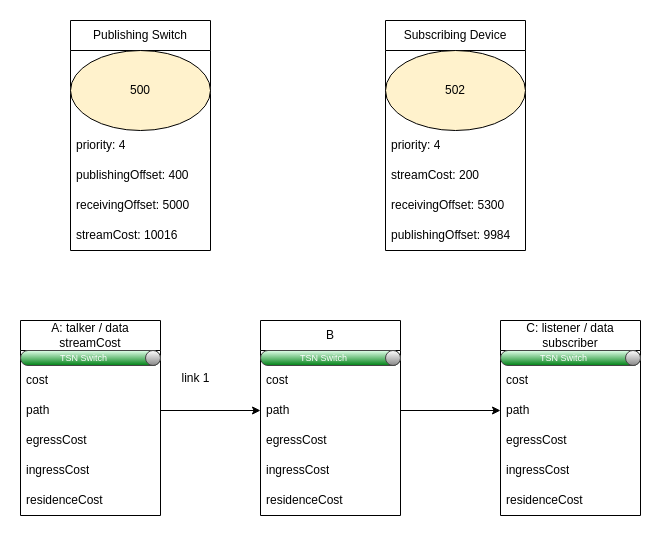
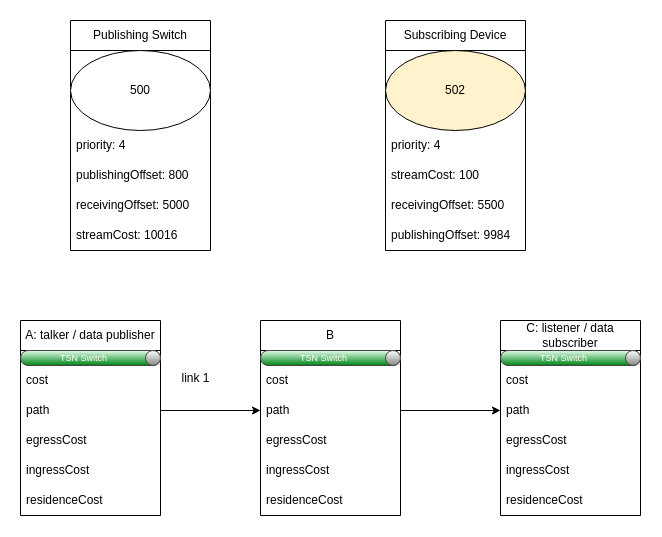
(141, 91) -> (141, 91)
(139, 176) -> (139, 176)
(439, 176) -> (439, 176)
(456, 206) -> (456, 206)
(91, 336) -> (91, 336)
